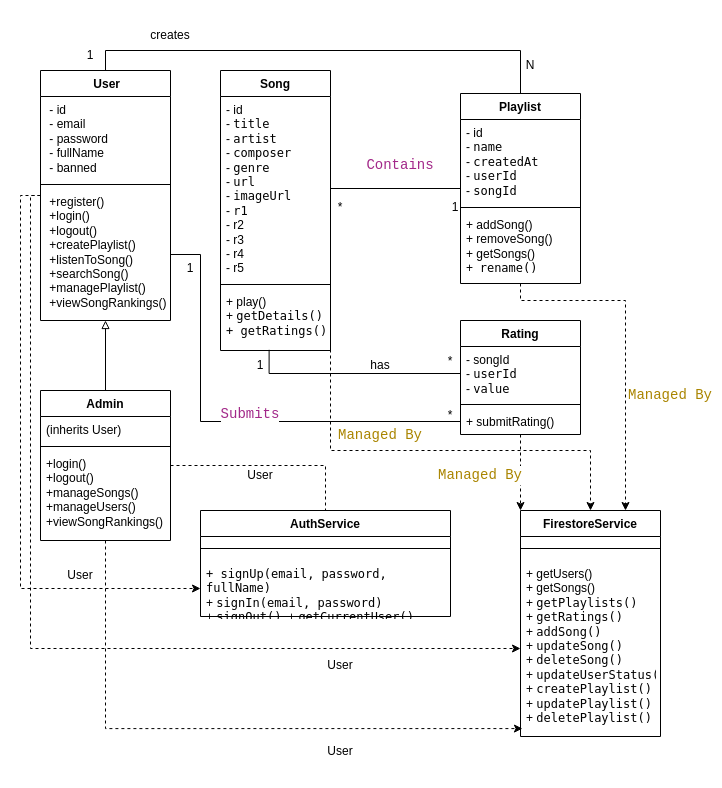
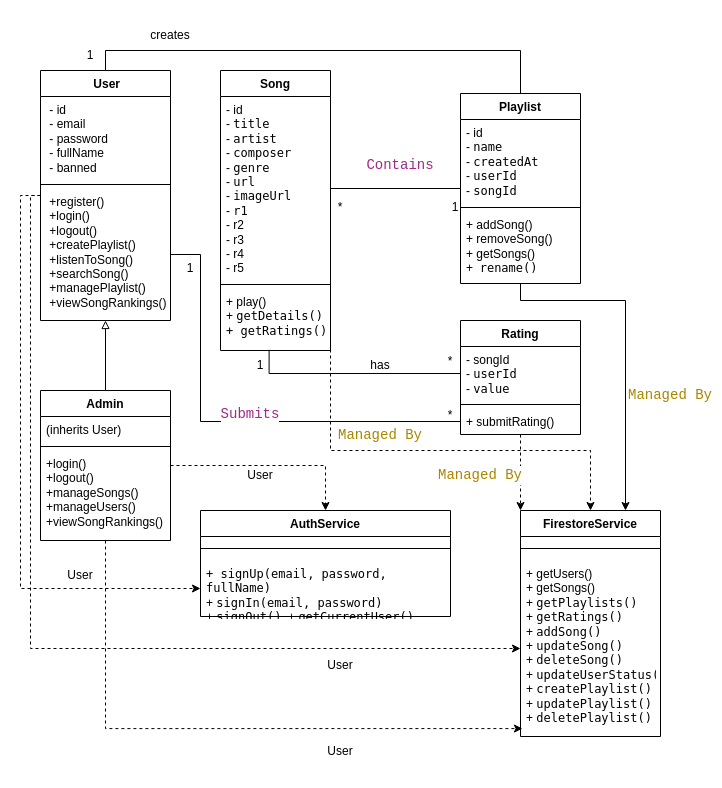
(531, 66) -> none
(626, 342) -> (626, 342)
(326, 504) -> (326, 502)
